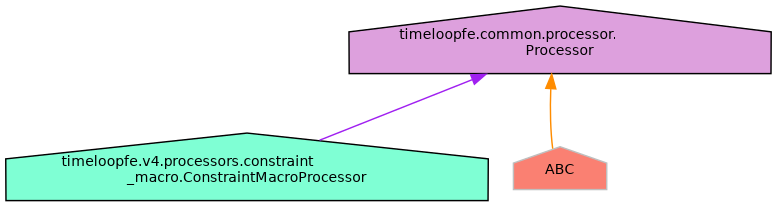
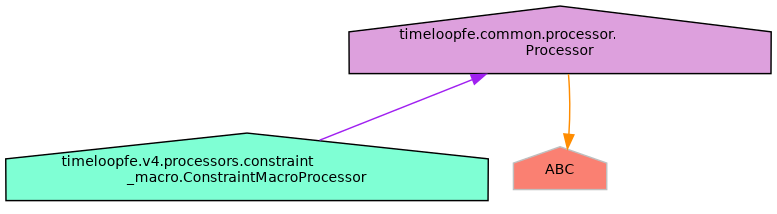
(551, 119) -> (570, 104)
